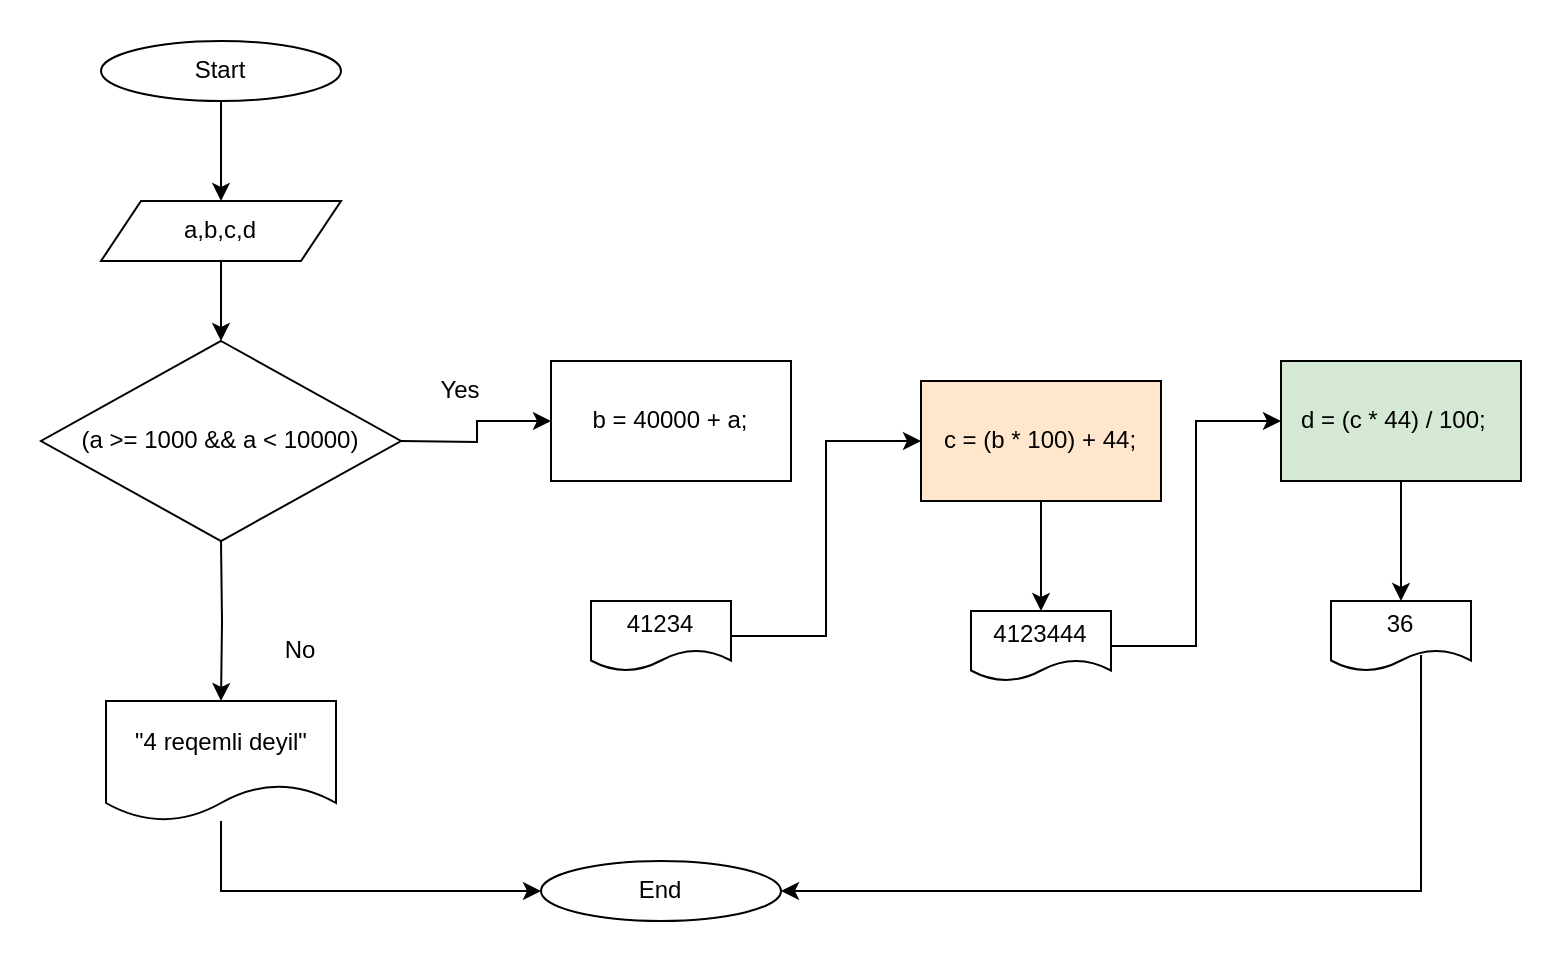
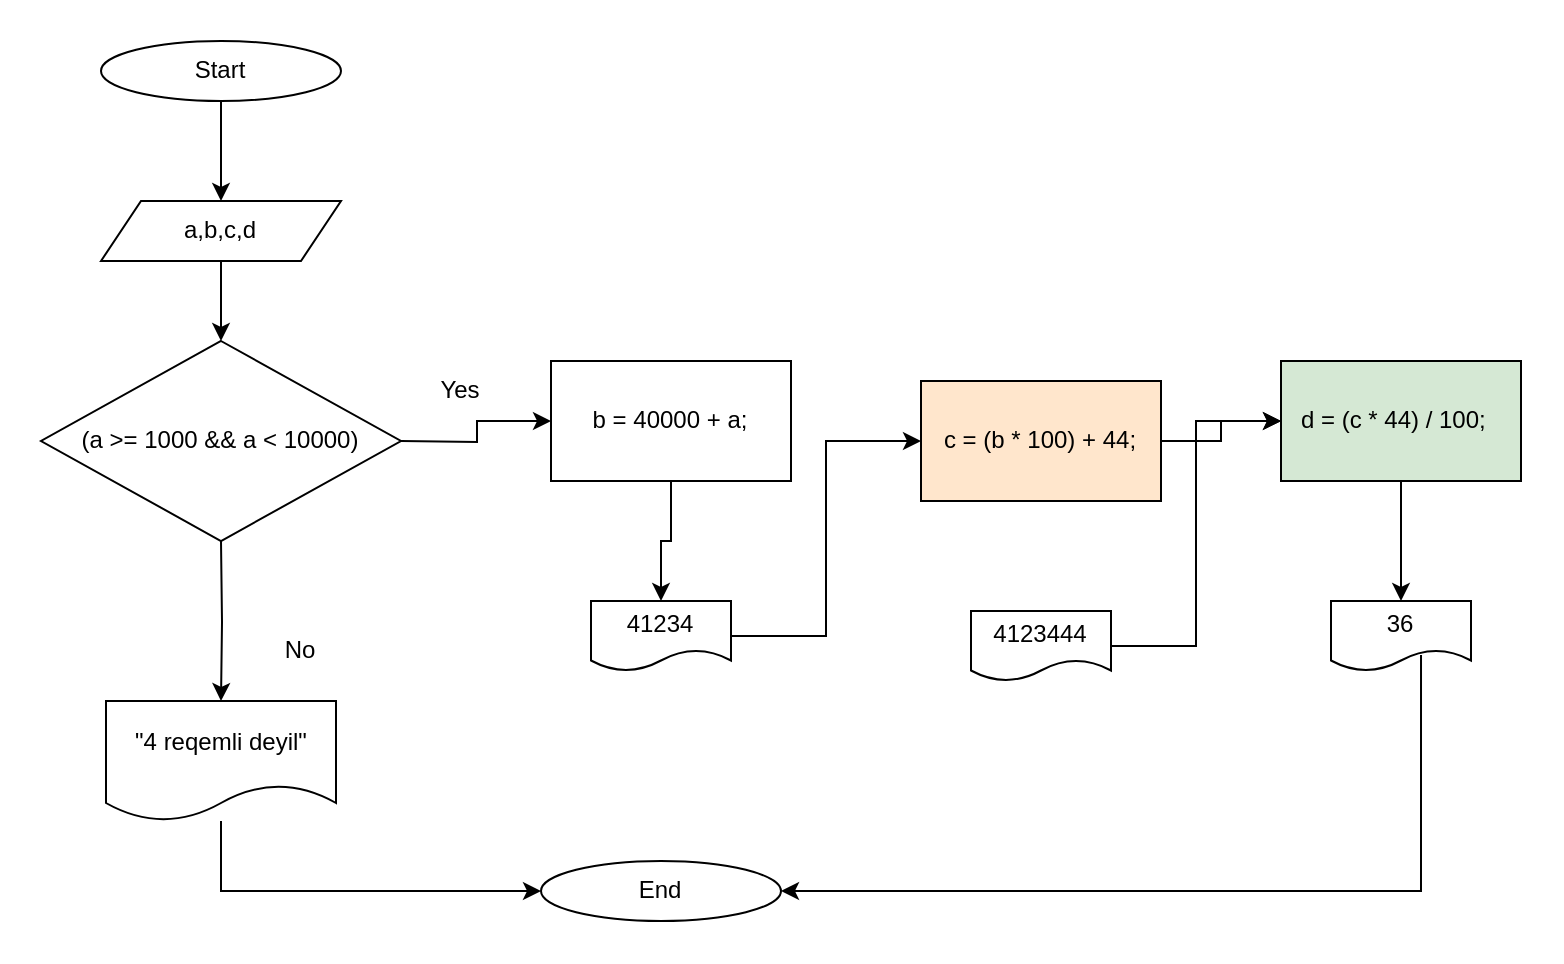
none -> (671, 539)
(1041, 549) -> (1199, 441)
